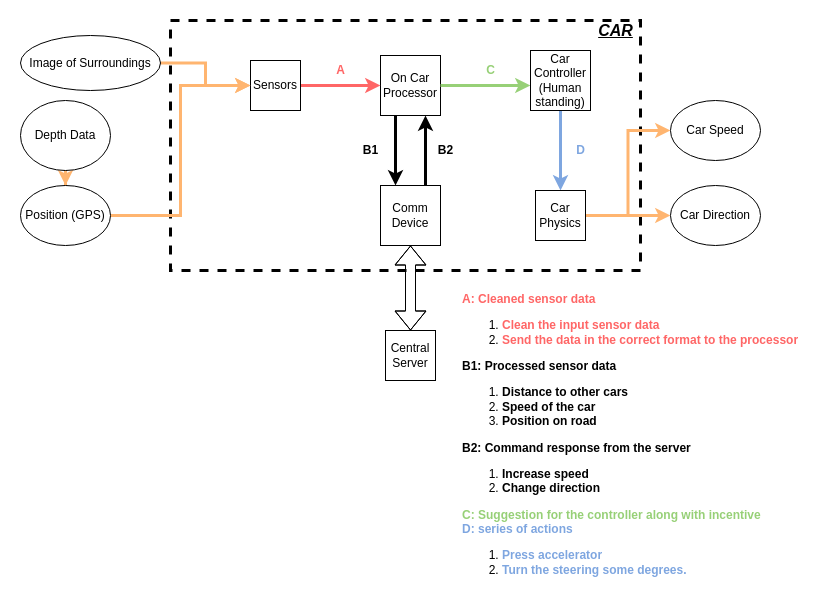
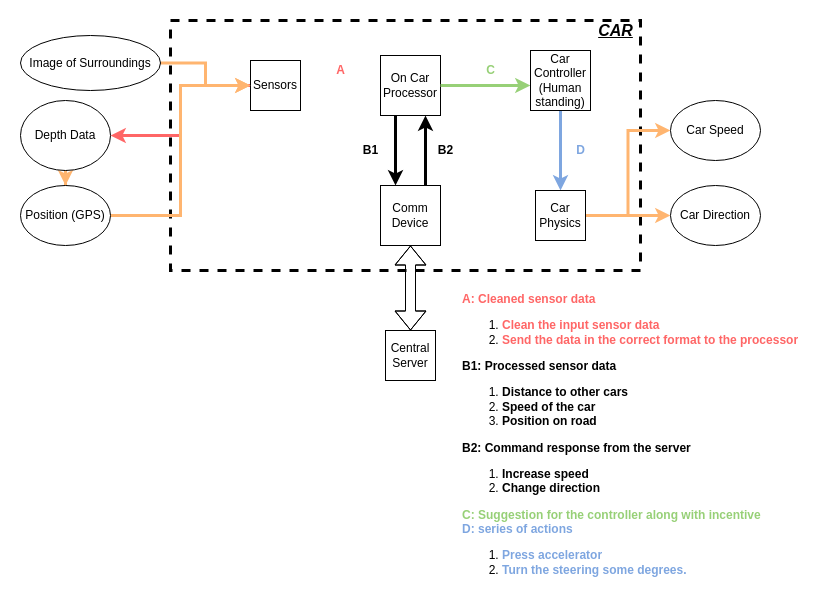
(335, 86) -> (150, 136)
